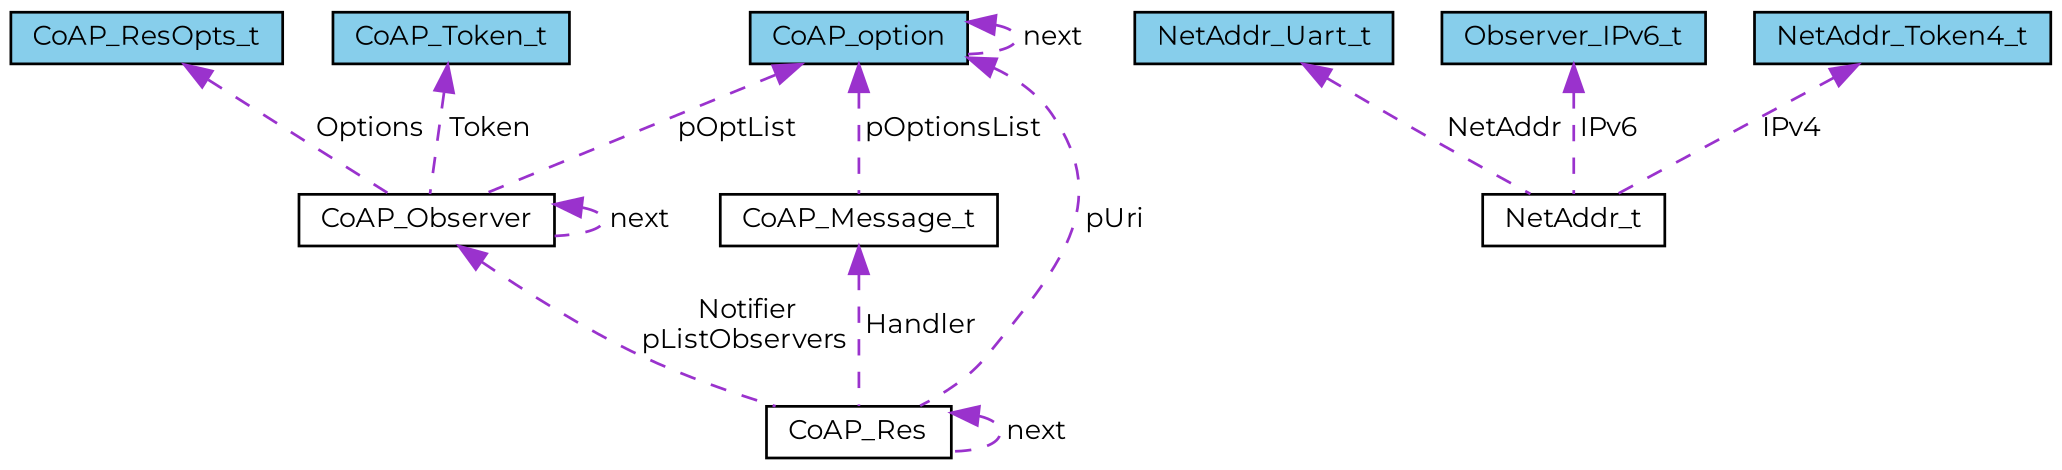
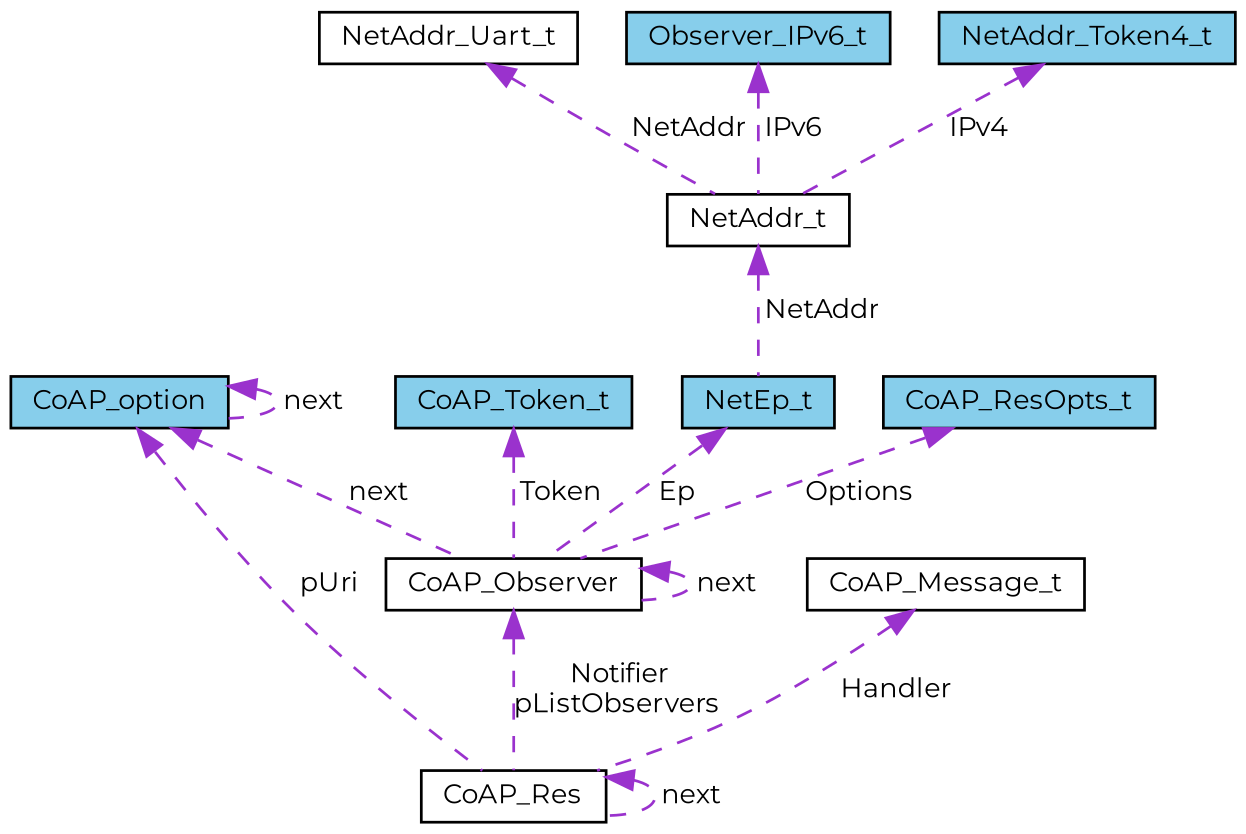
(1264, 38) -> (448, 38)
(734, 129) -> (376, 493)
(859, 143) -> none
none -> (758, 402)
